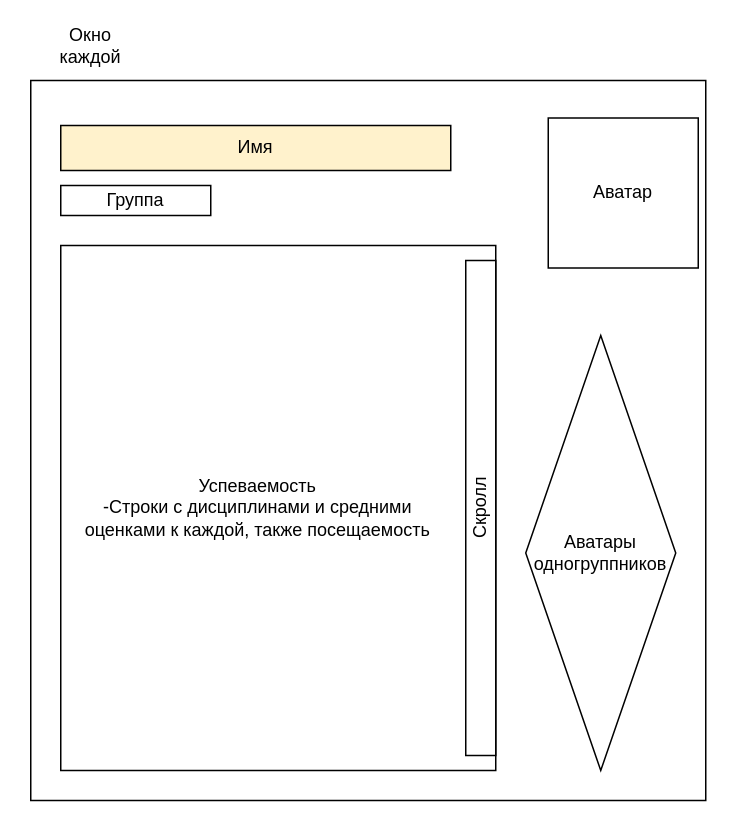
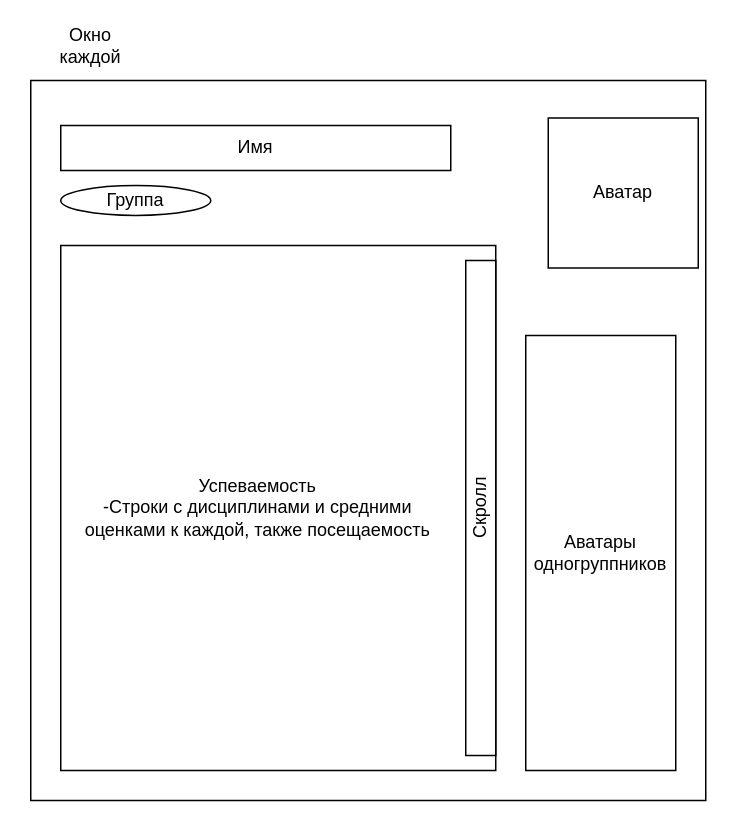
(256, 148) -> (256, 148)
(136, 200) -> (136, 200)
(601, 553) -> (601, 553)
